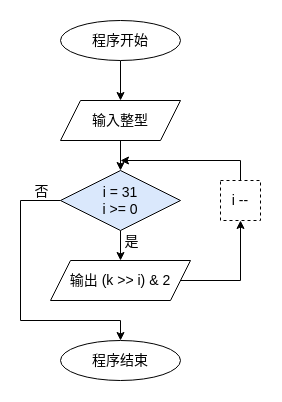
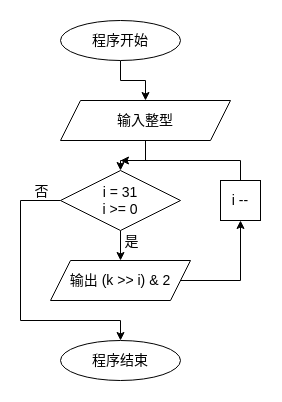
(121, 121) -> (146, 121)
(121, 201) -> (121, 201)
(241, 201) -> (241, 201)
